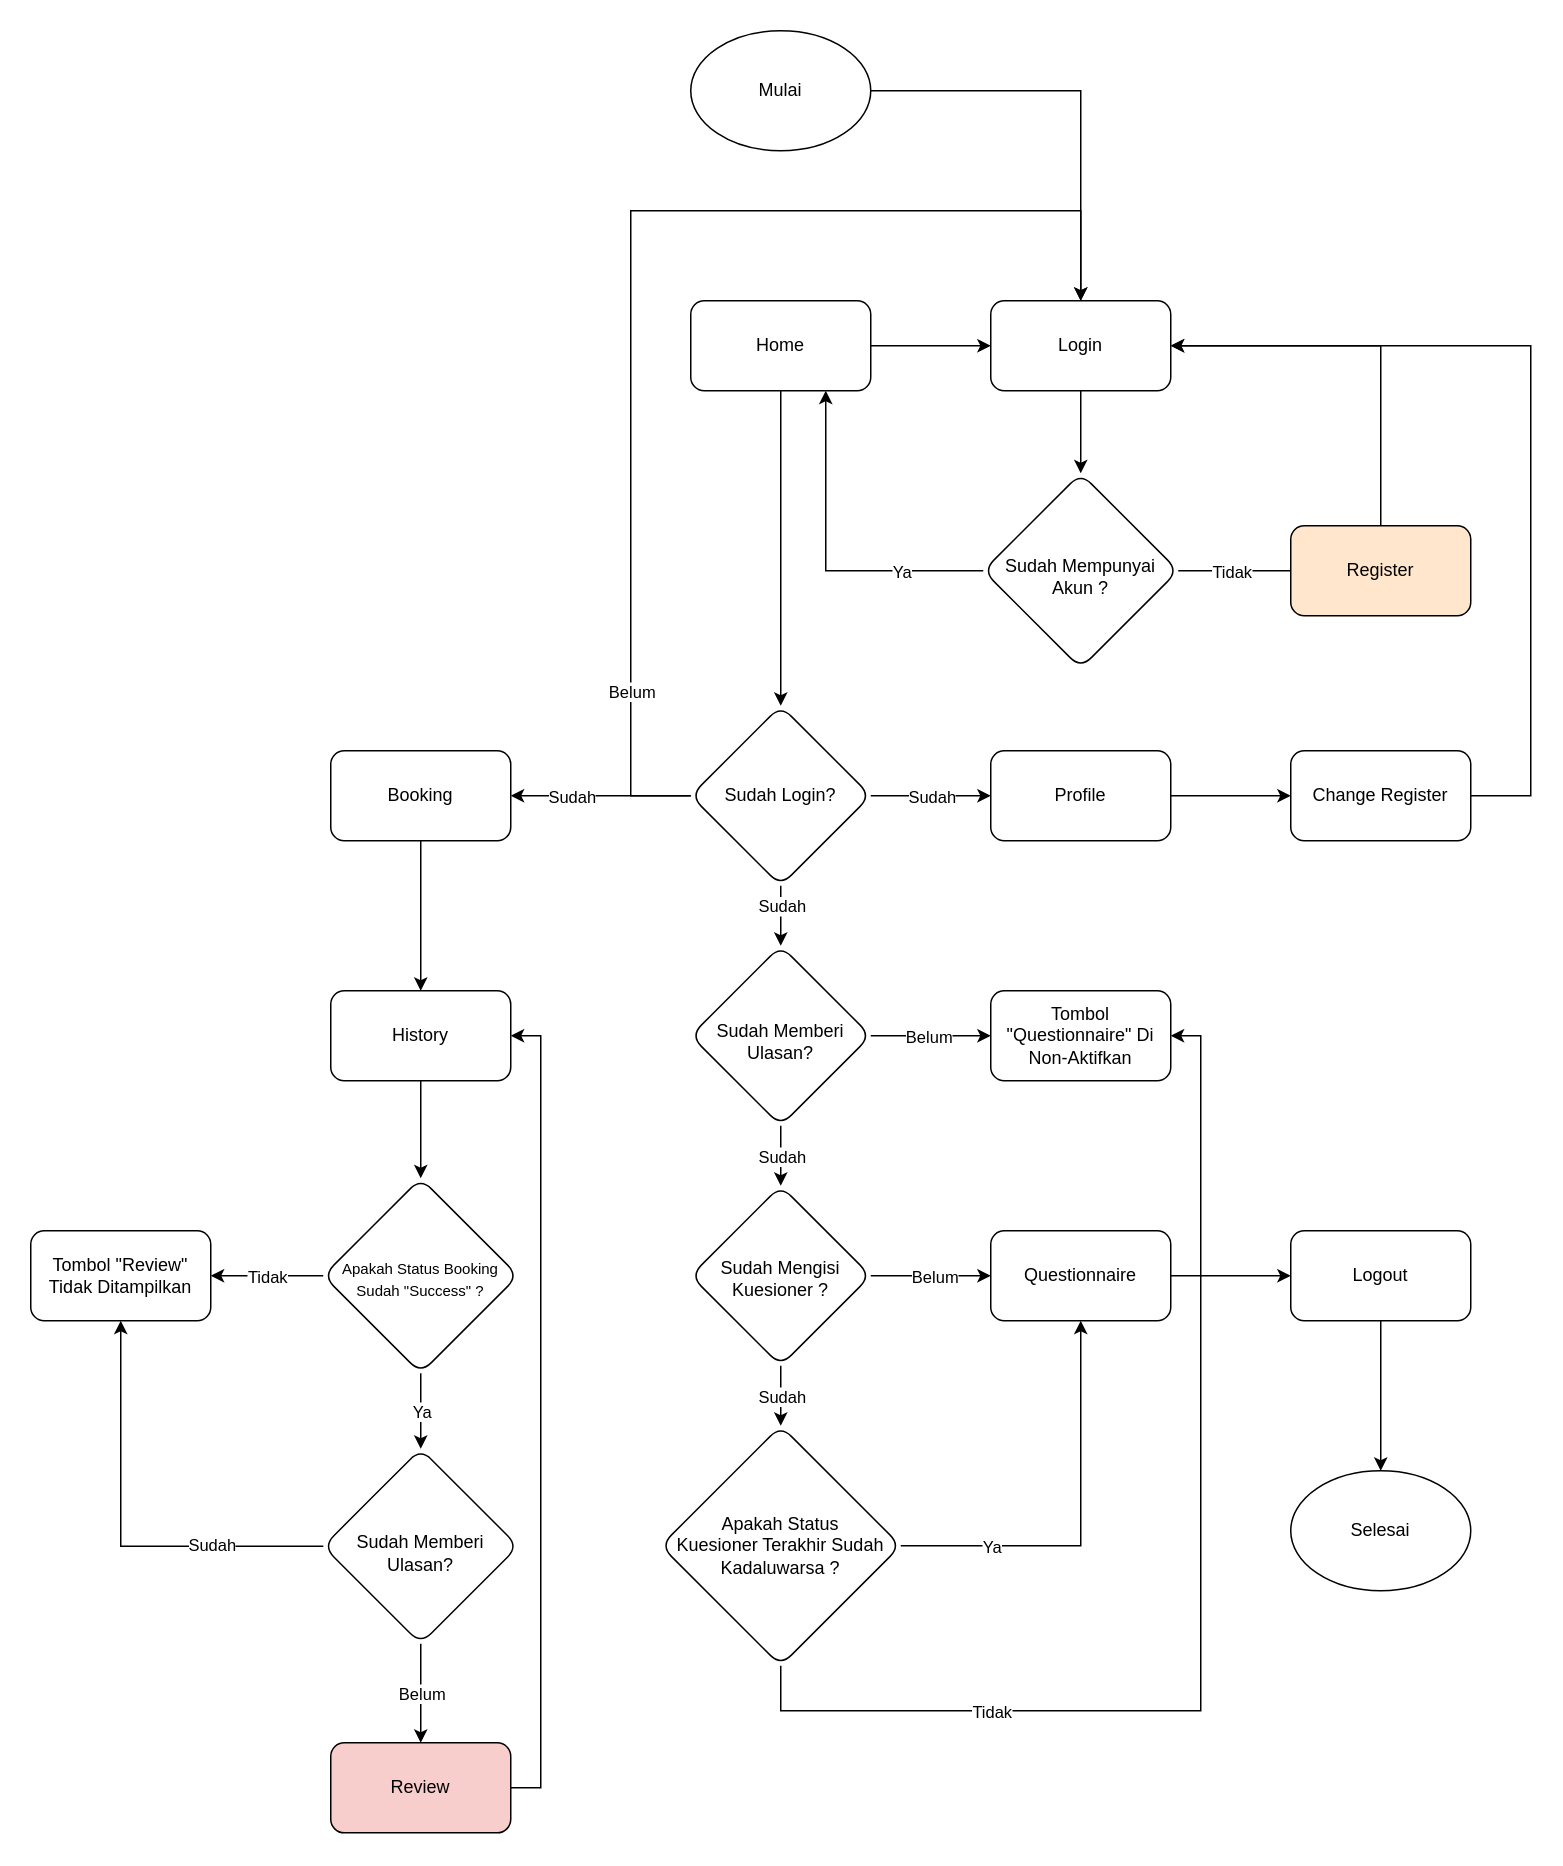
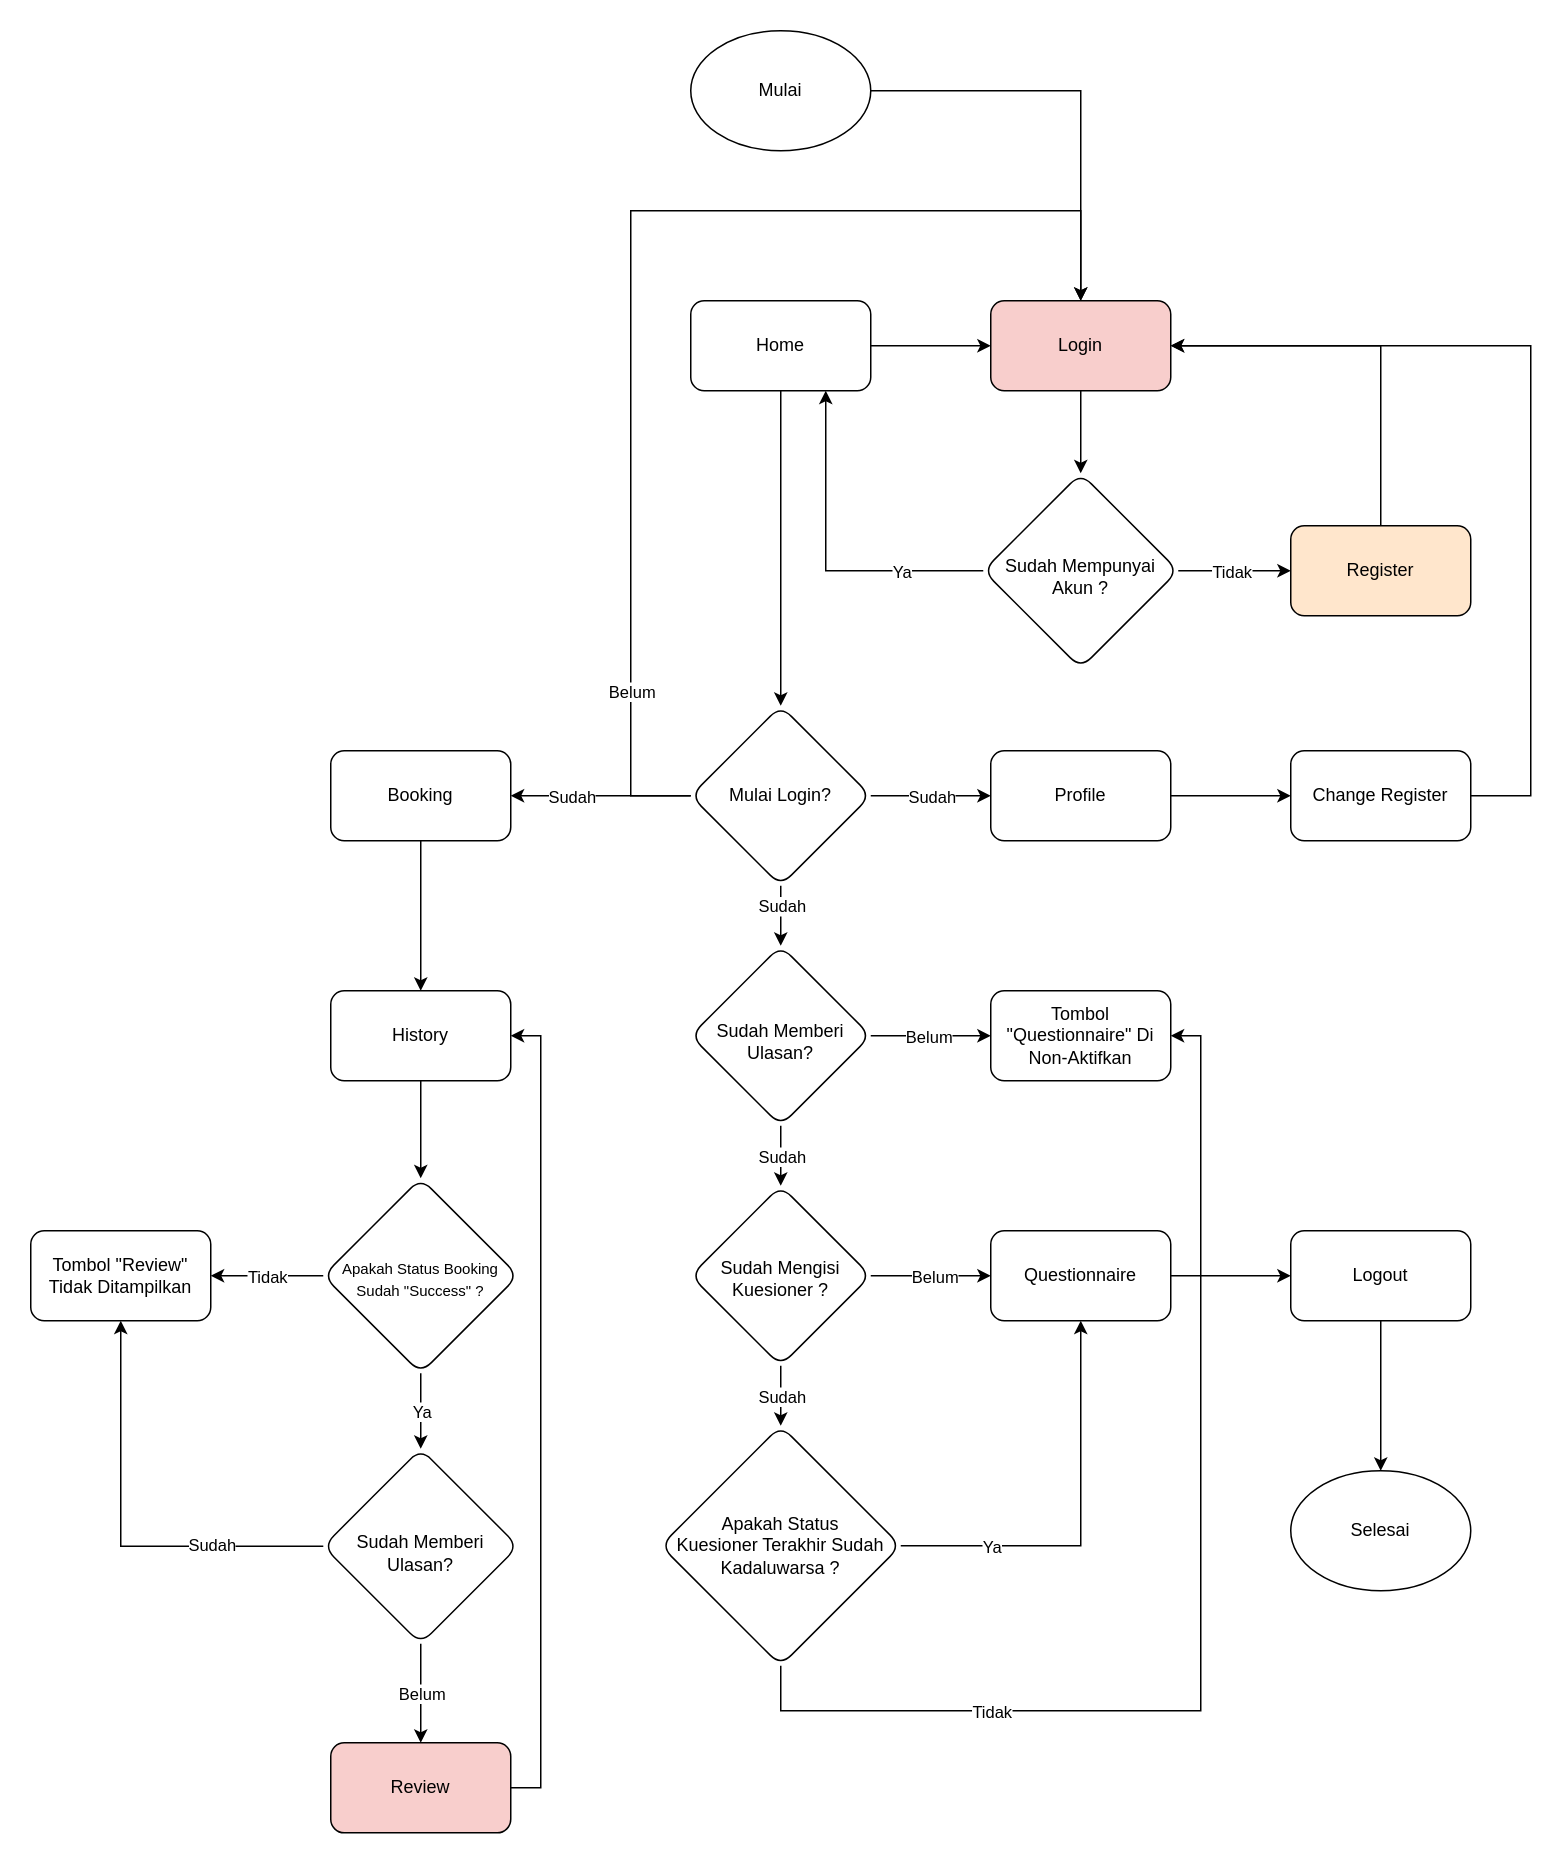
(1081, 346) -> (1081, 346)
(1283, 571) -> (1279, 571)
(781, 796) -> (781, 796)
